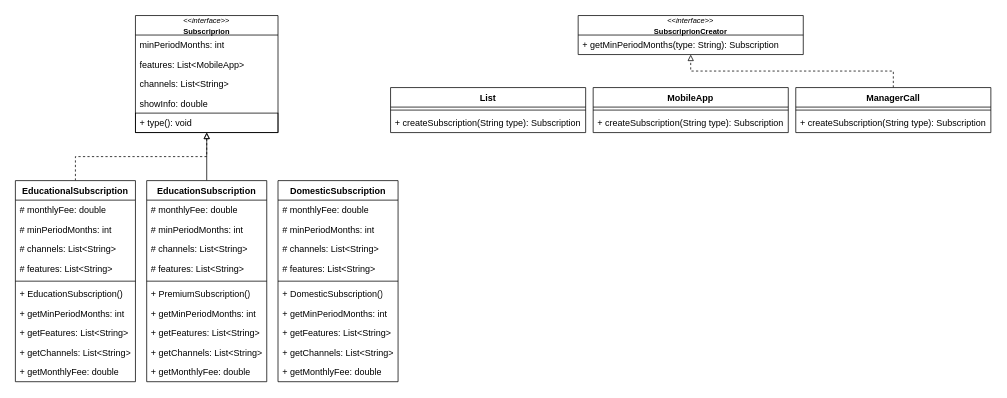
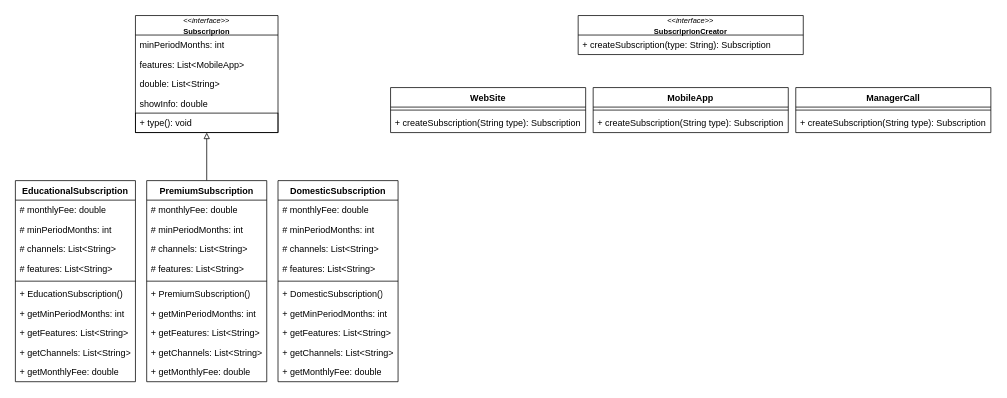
(691, 51) -> (691, 51)
(795, 71) -> none
(189, 85) -> (184, 85)
(488, 98) -> (488, 98)
(127, 156) -> none
(207, 191) -> (207, 191)
